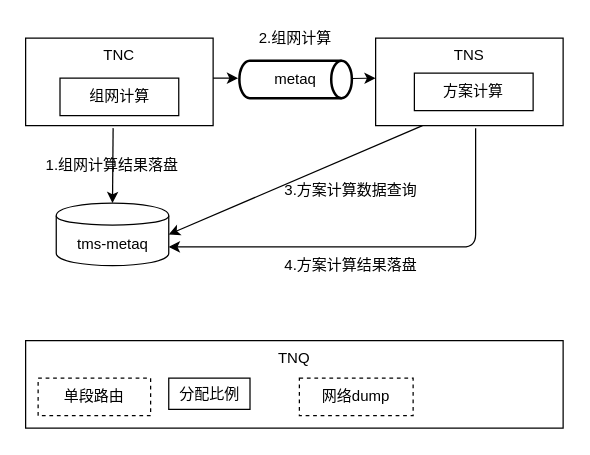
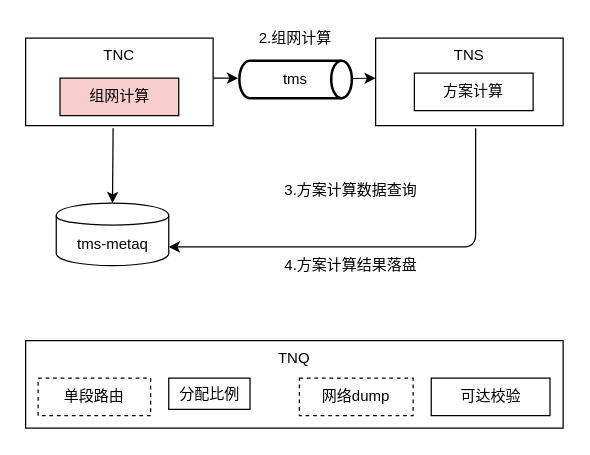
(296, 79) -> (296, 79)
(119, 97) -> (119, 97)
(113, 166) -> none
(299, 178) -> none
none -> (491, 397)
